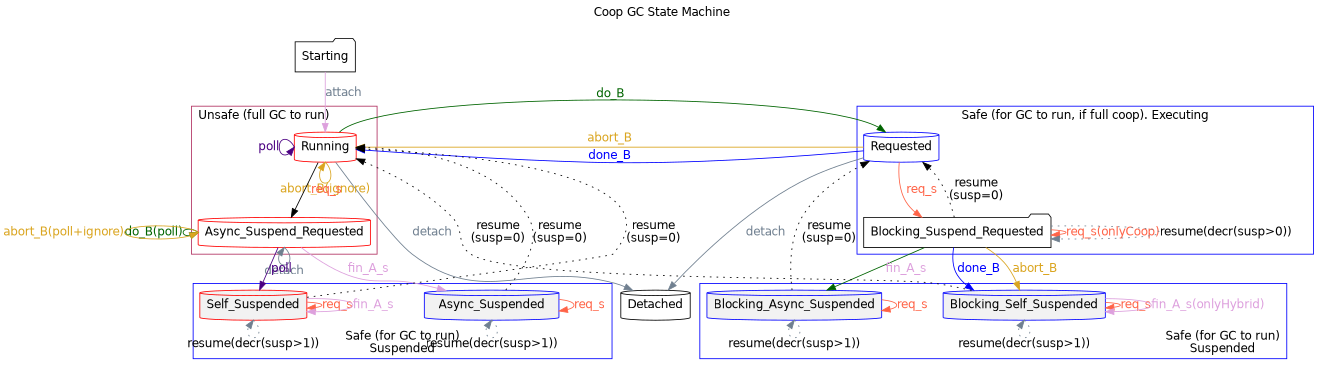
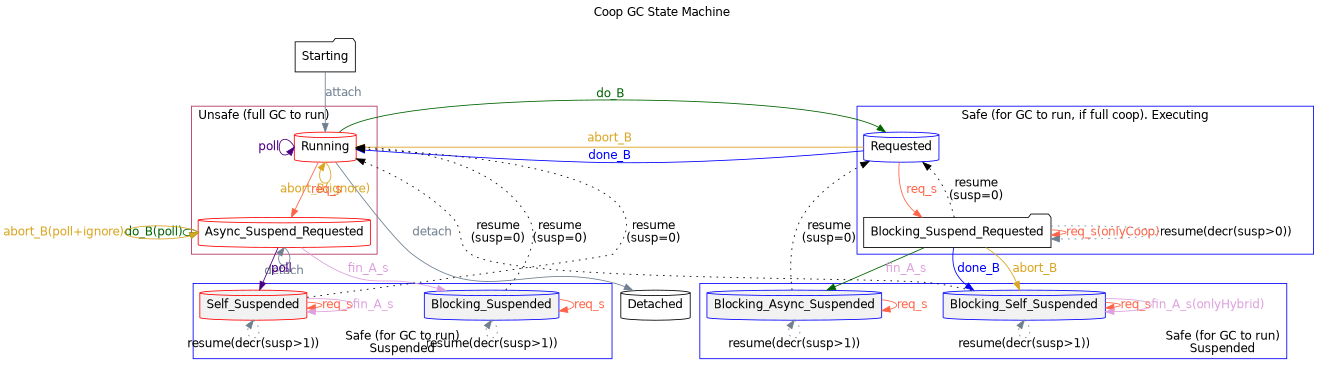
(325, 98) -> (325, 98)
(307, 186) -> (307, 186)
(760, 207) -> none
(492, 305) -> (492, 305)
